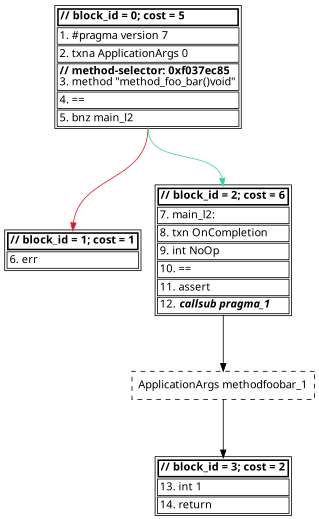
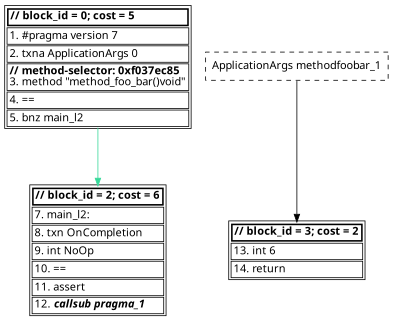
(73, 249) -> none
(223, 339) -> none
(181, 487) -> (255, 251)
